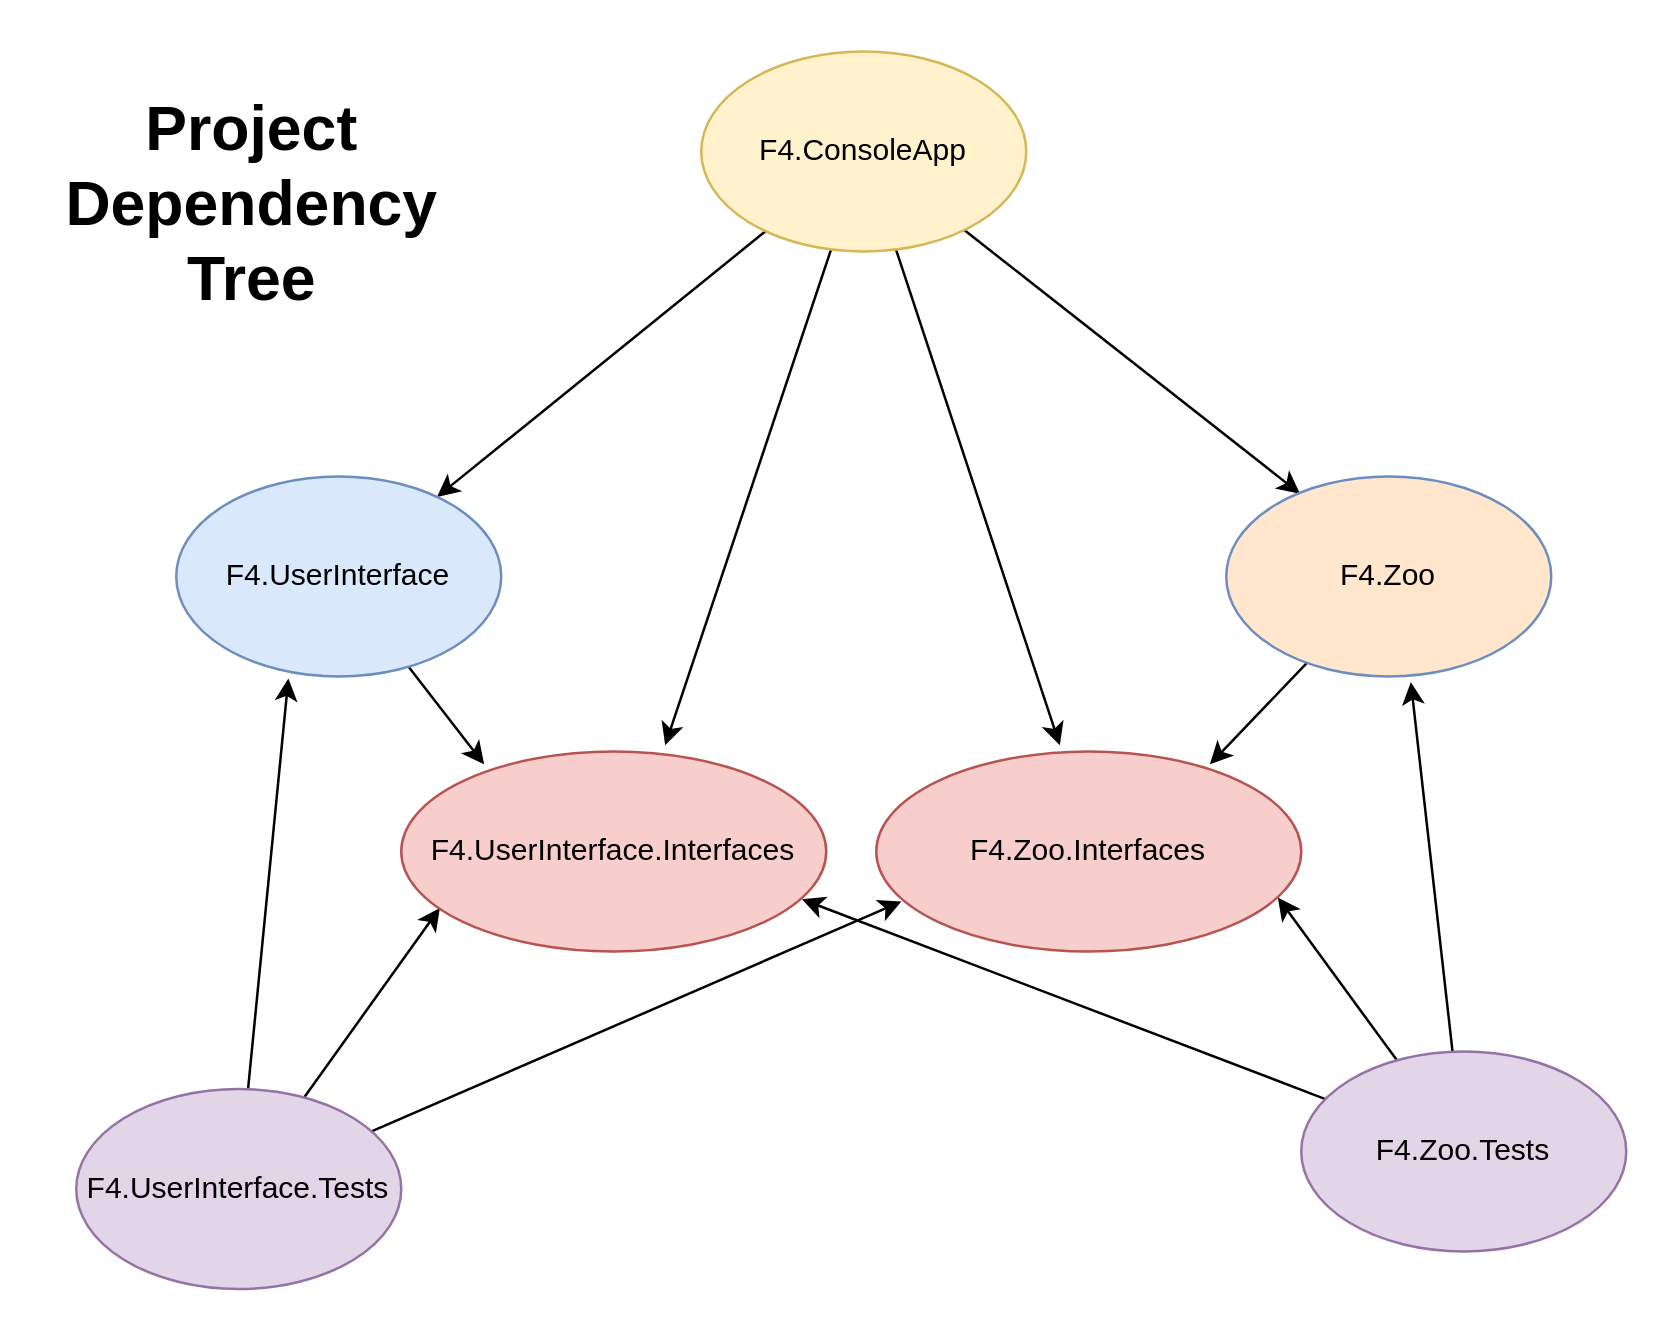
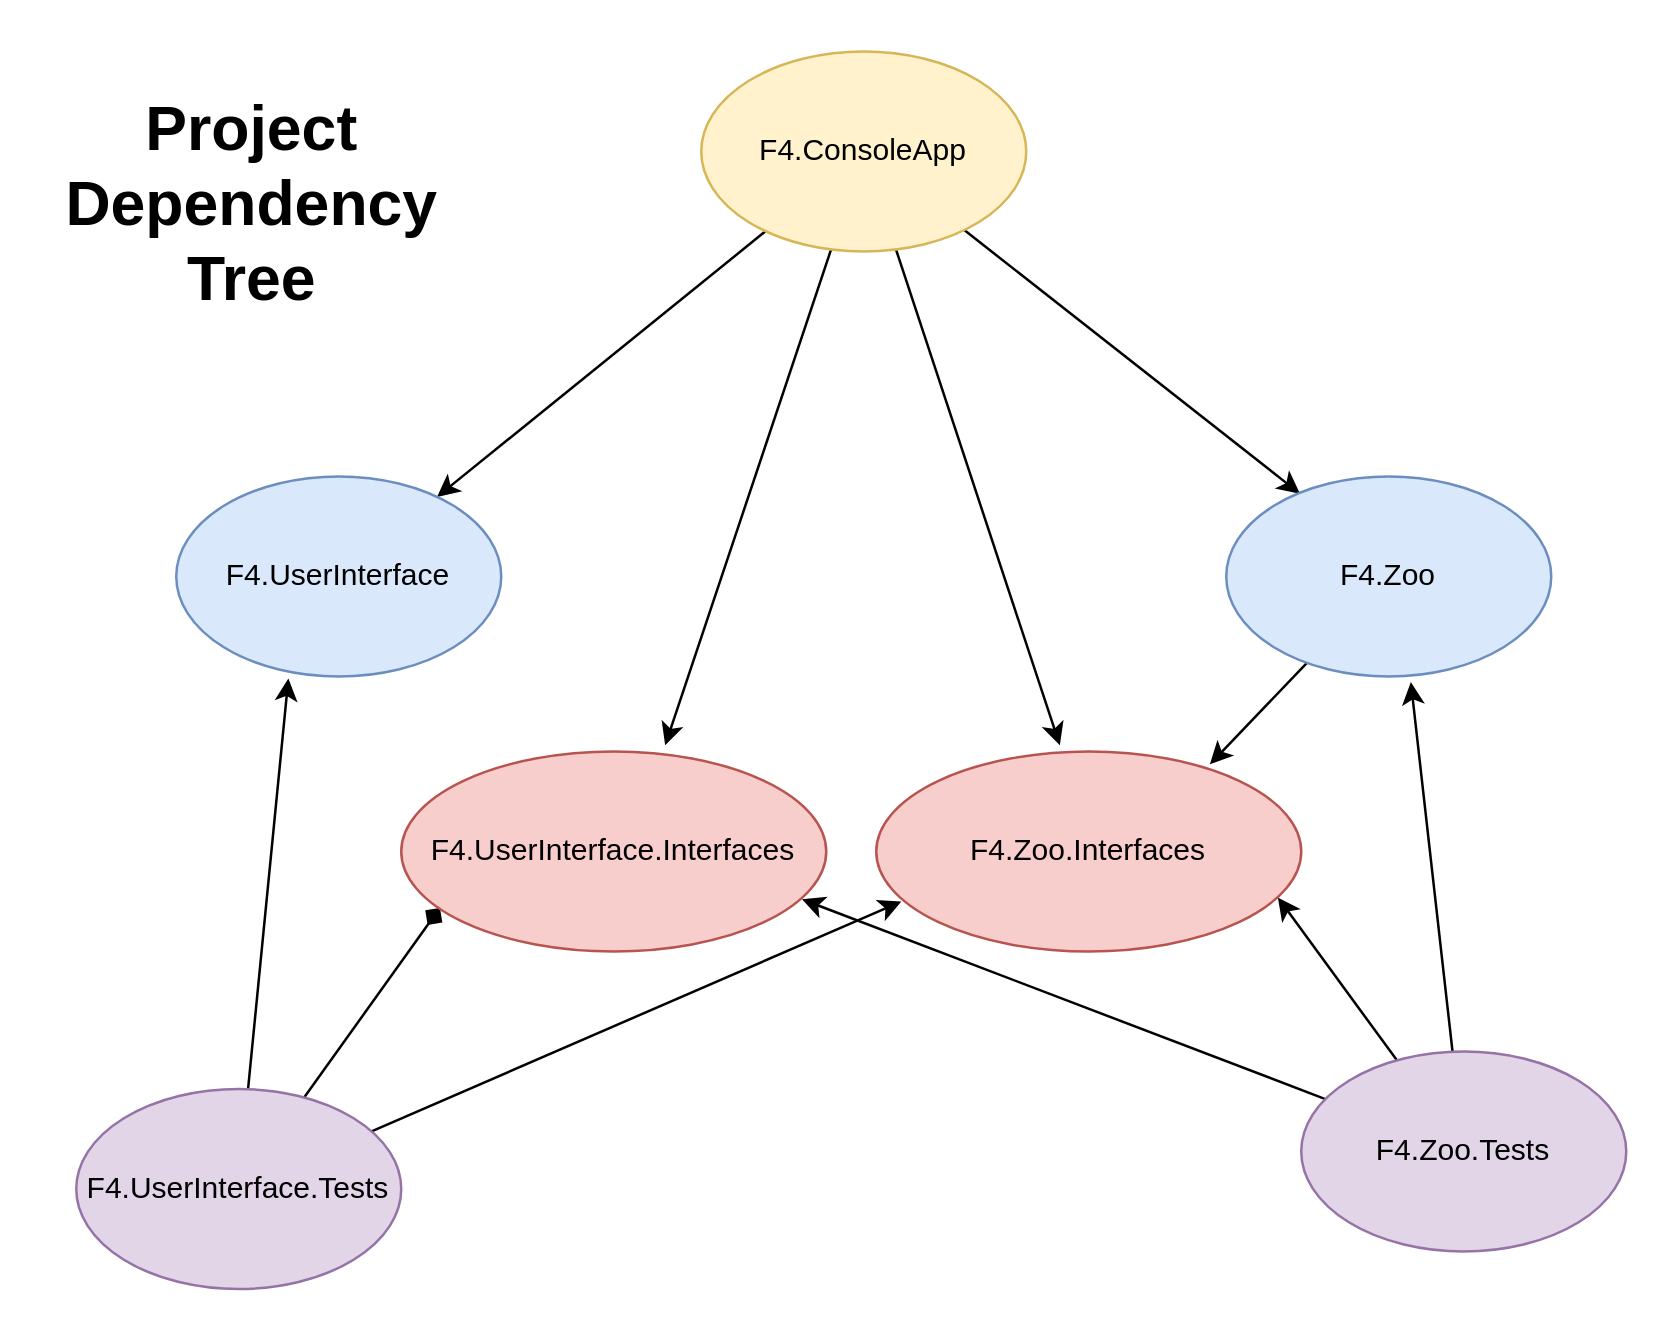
(1389, 576) -> (1389, 576)
(441, 709) -> none
(429, 923) -> (428, 924)
